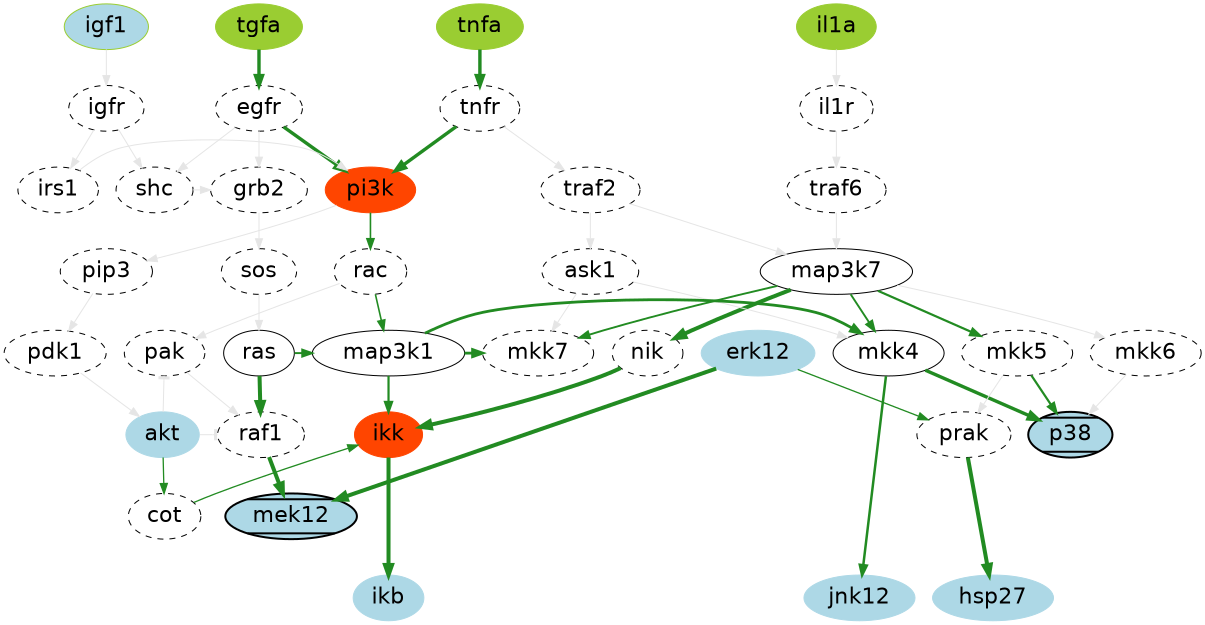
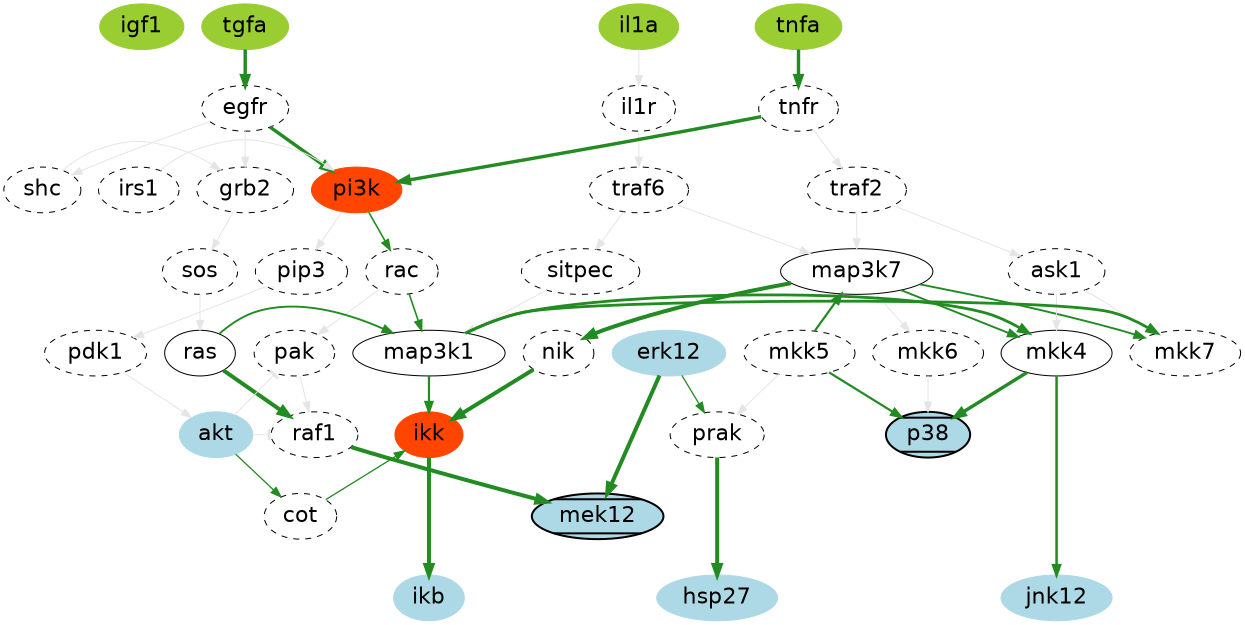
(106, 27) -> (142, 27)
(106, 108) -> none
none -> (581, 272)
(924, 311) -> (825, 317)
